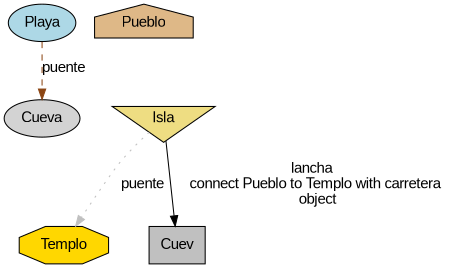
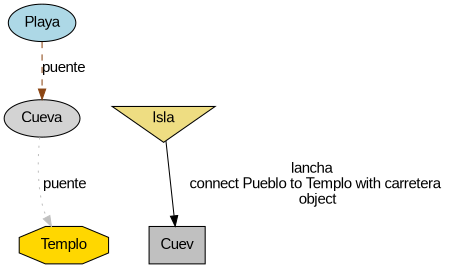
(144, 23) -> none
(112, 172) -> (39, 178)
